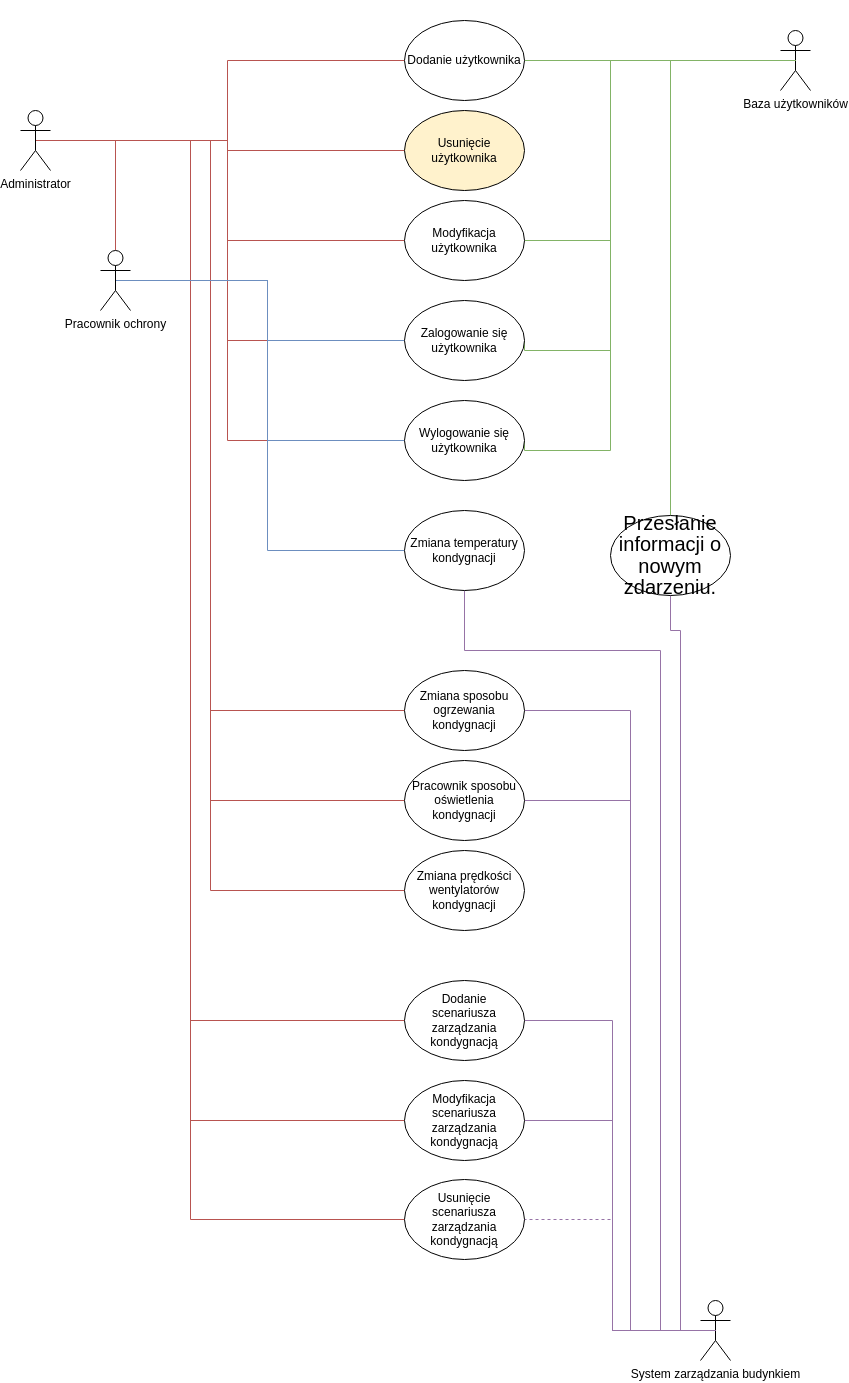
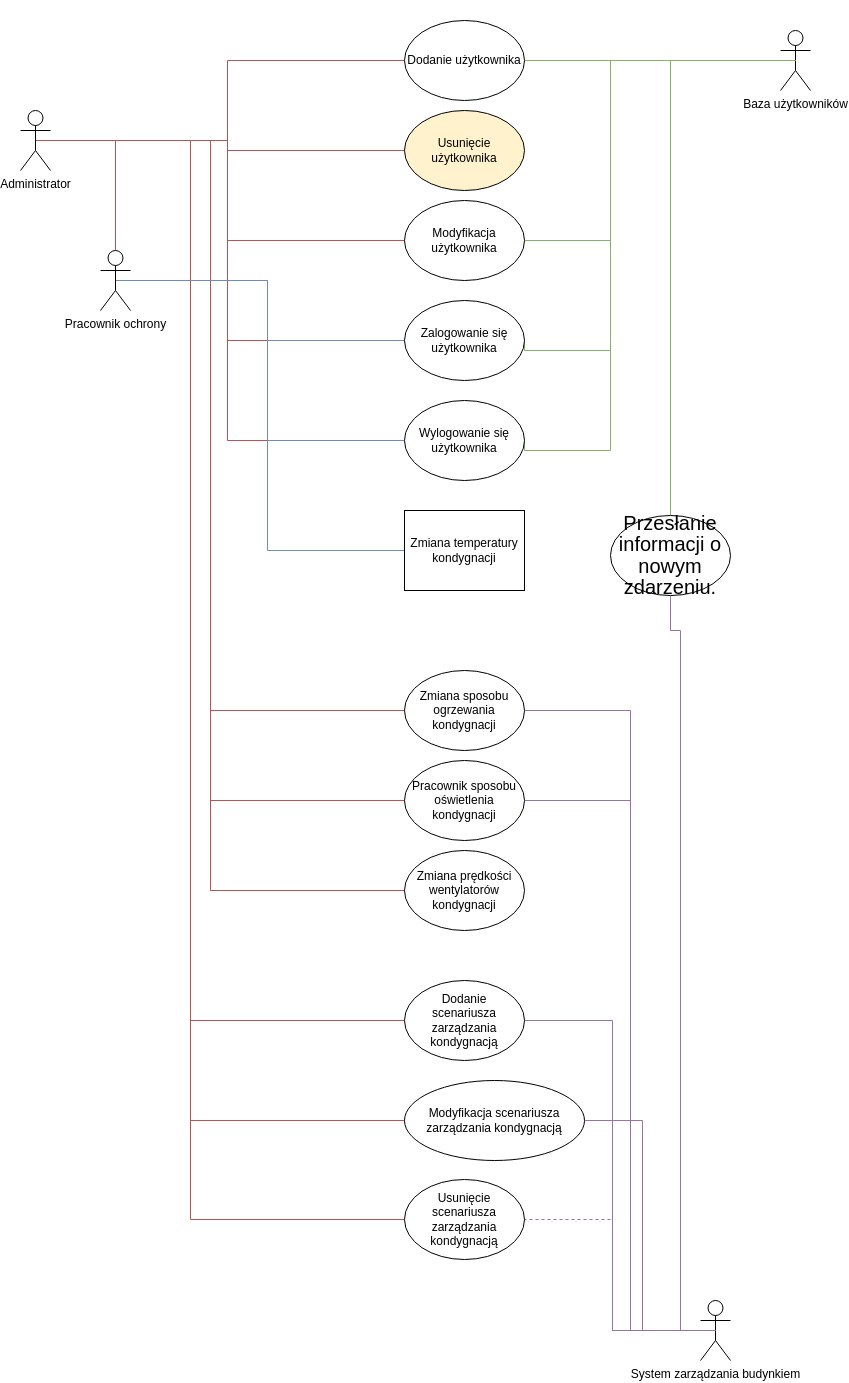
(465, 551) -> (465, 551)
(661, 862) -> none
(465, 1121) -> (495, 1121)
